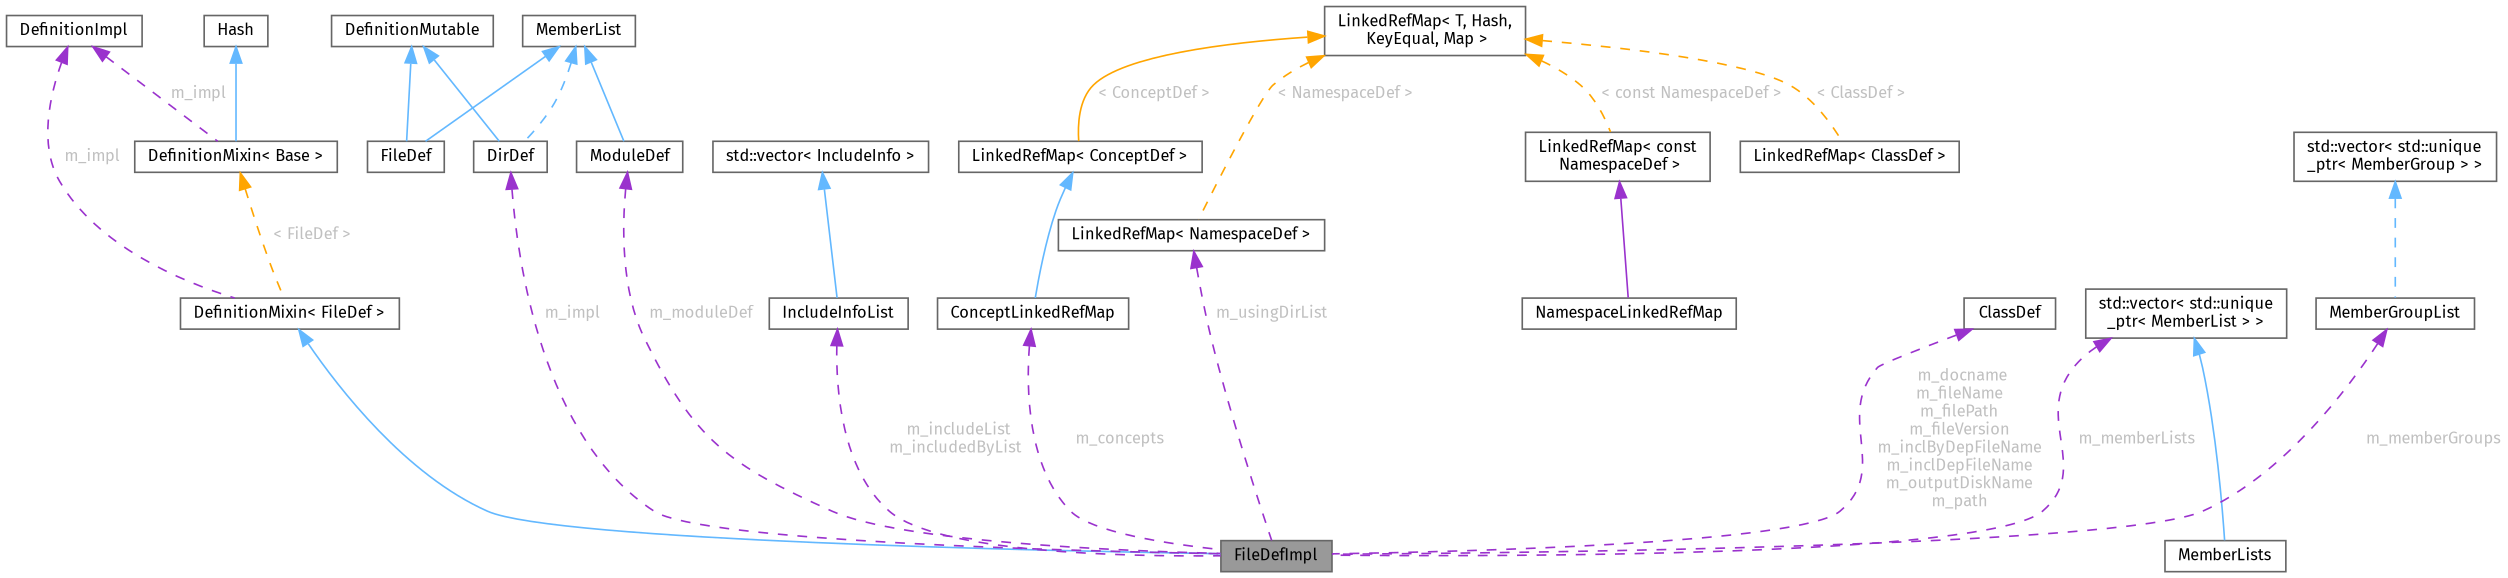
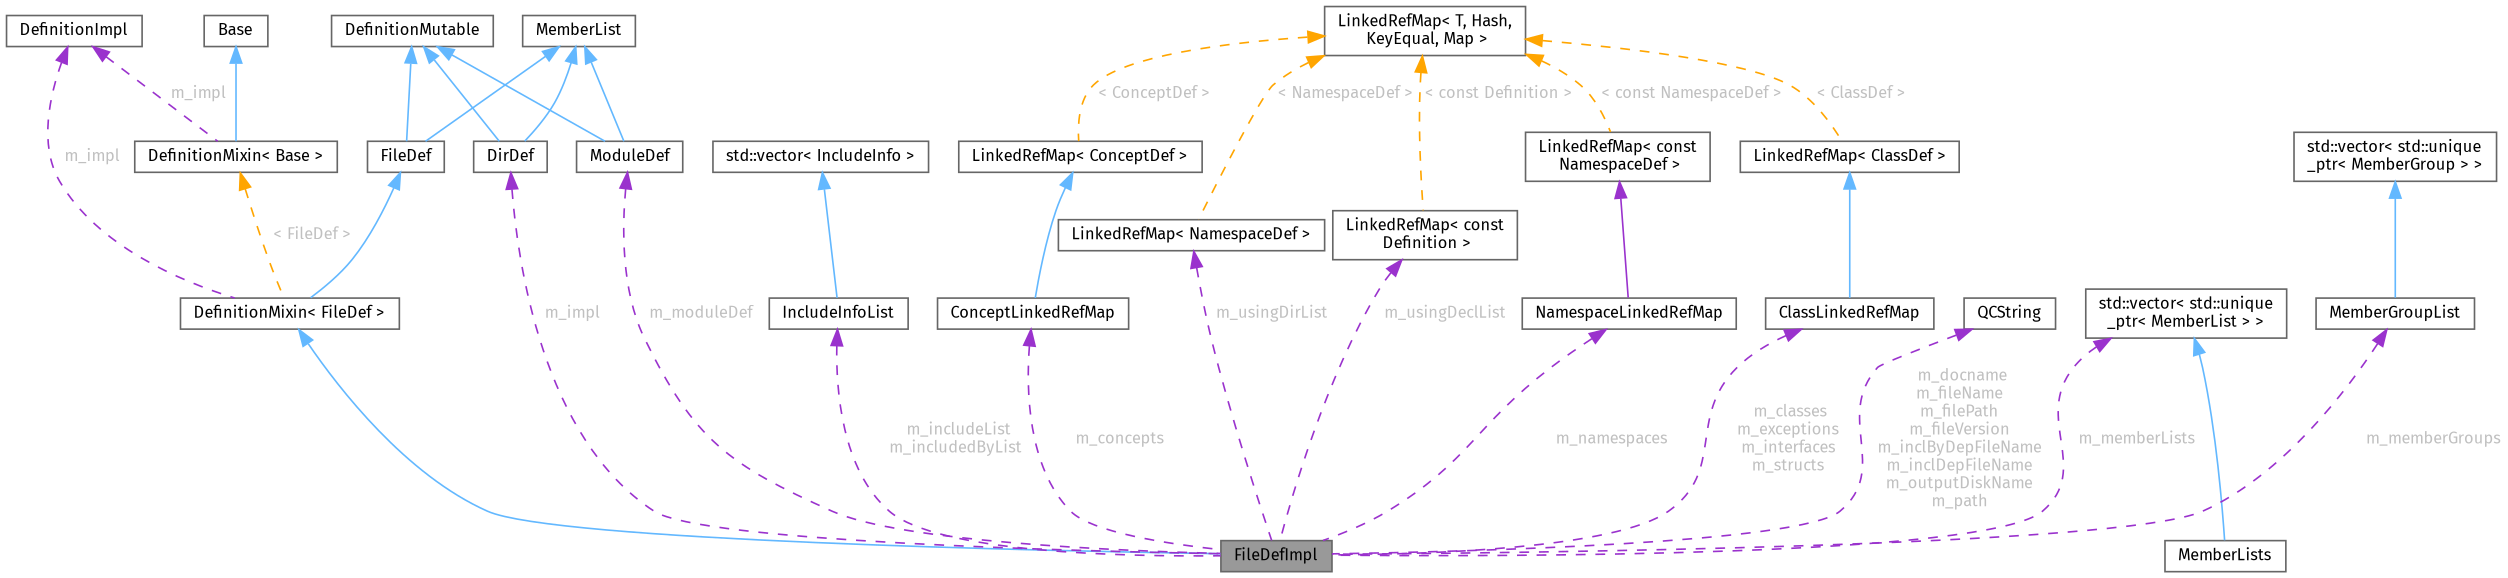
(236, 31) -> (236, 31)
(1168, 55) -> (1168, 55)
none -> (528, 98)
(553, 105) -> (556, 101)
none -> (1425, 235)
(2395, 248) -> (2395, 248)
none -> (360, 249)
none -> (1850, 314)
(2010, 314) -> (2010, 314)
none -> (1464, 450)
